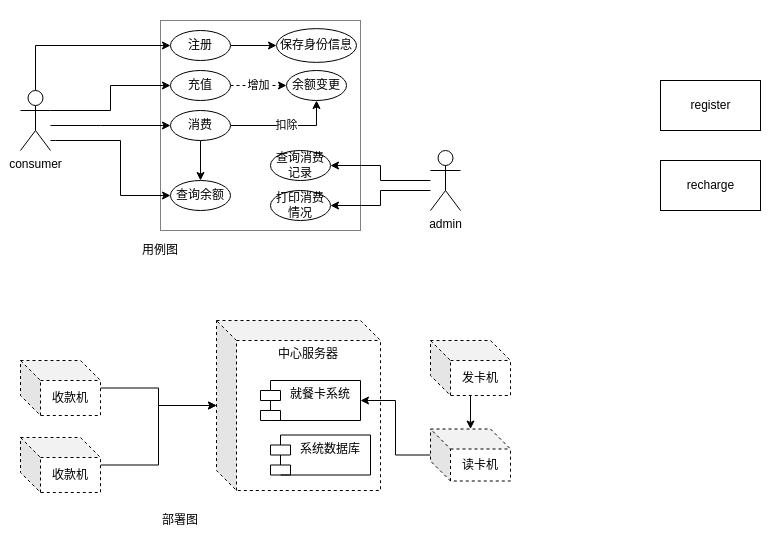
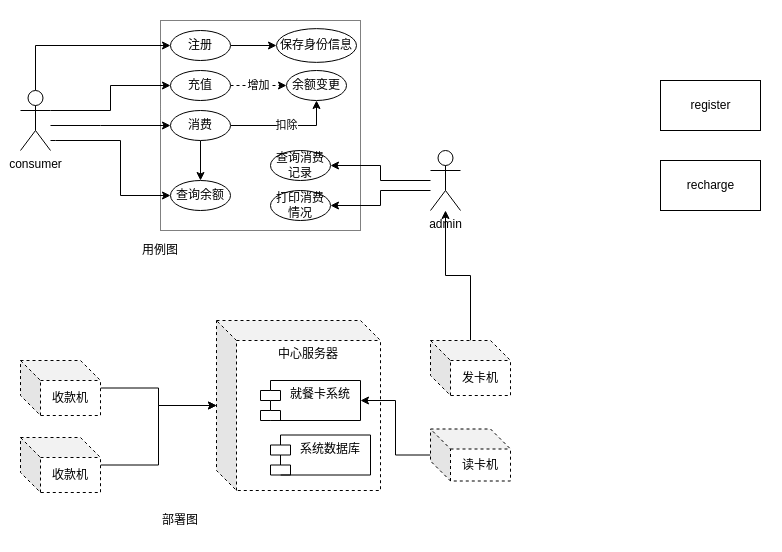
(471, 415) -> (462, 276)
